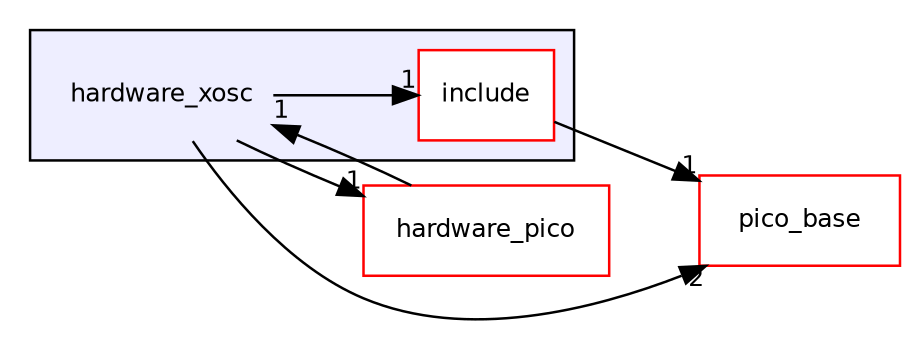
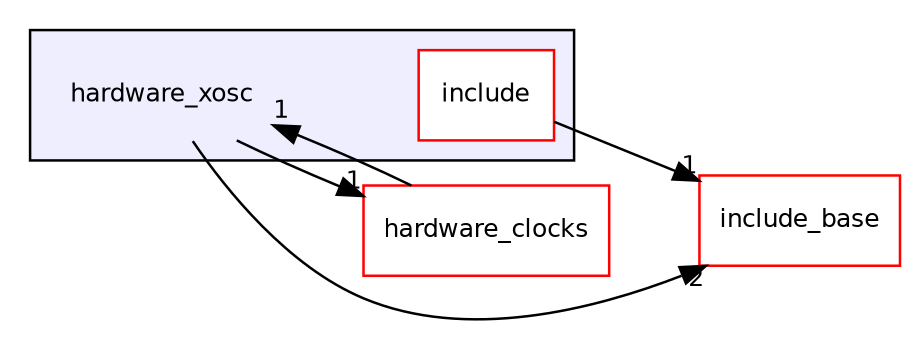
(333, 95) -> none
(800, 221) -> (800, 221)
(486, 231) -> (486, 231)
